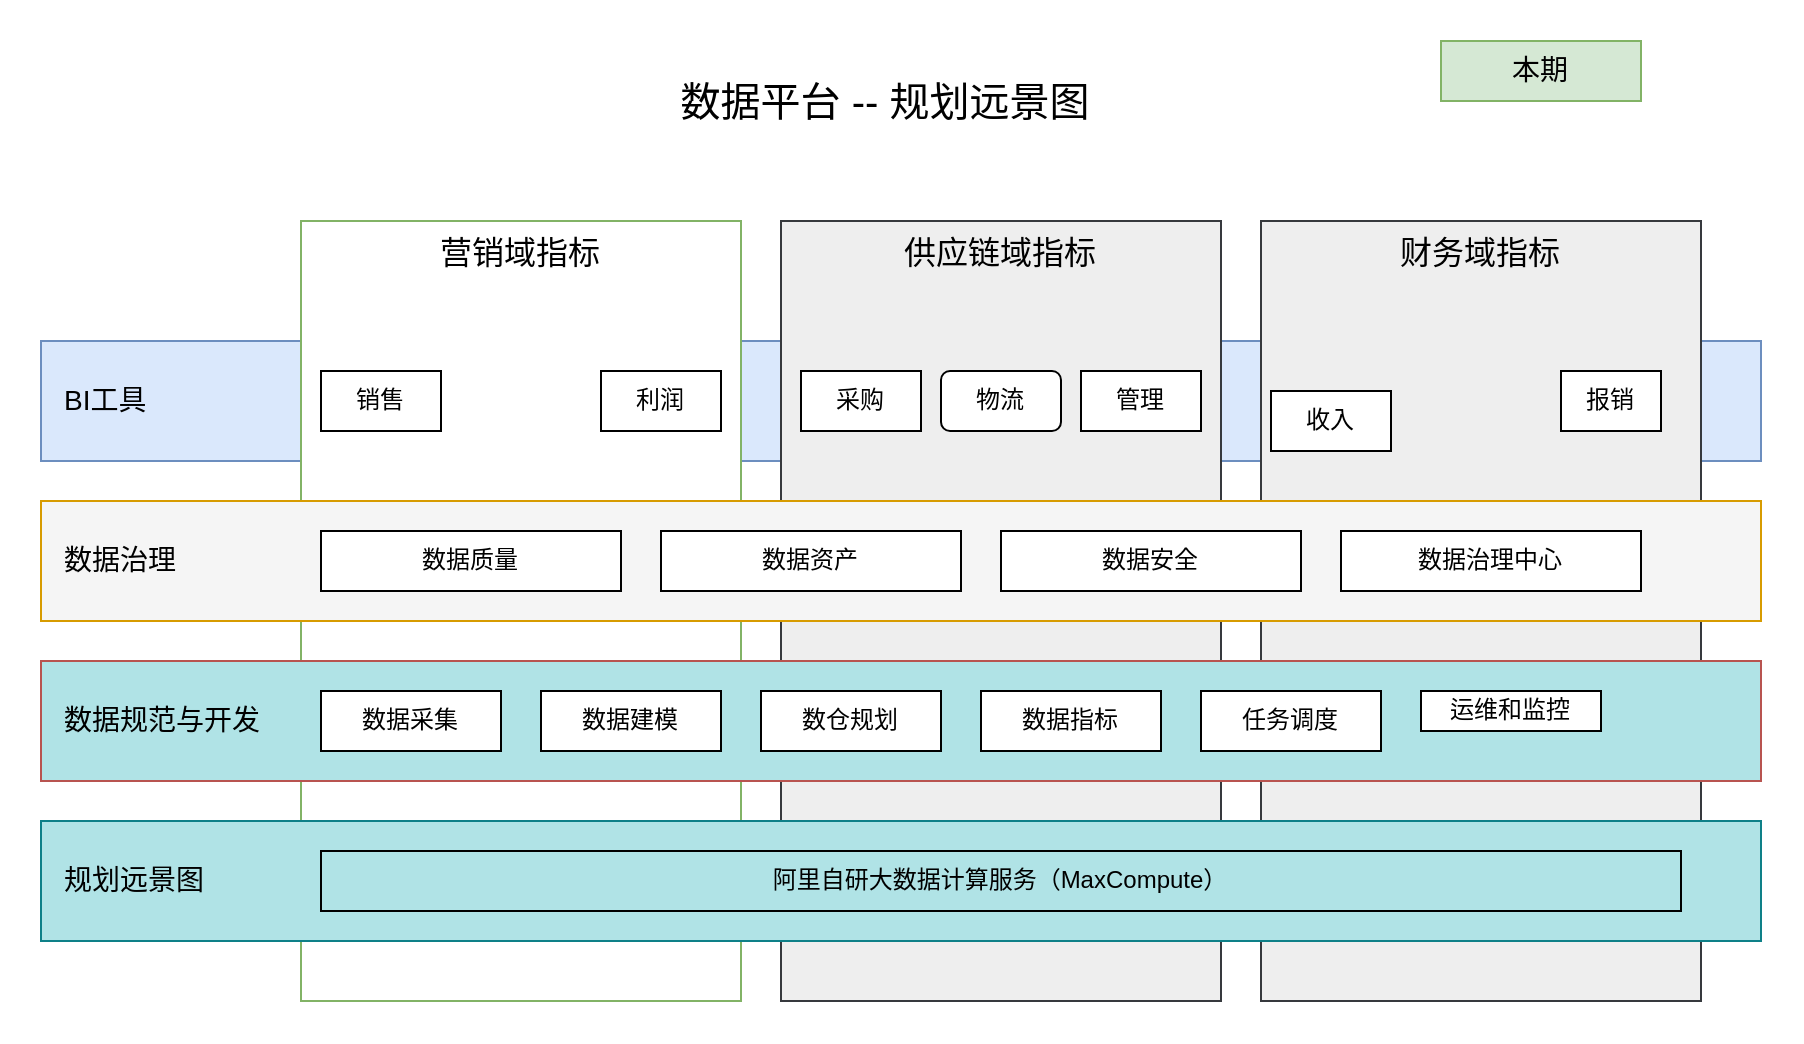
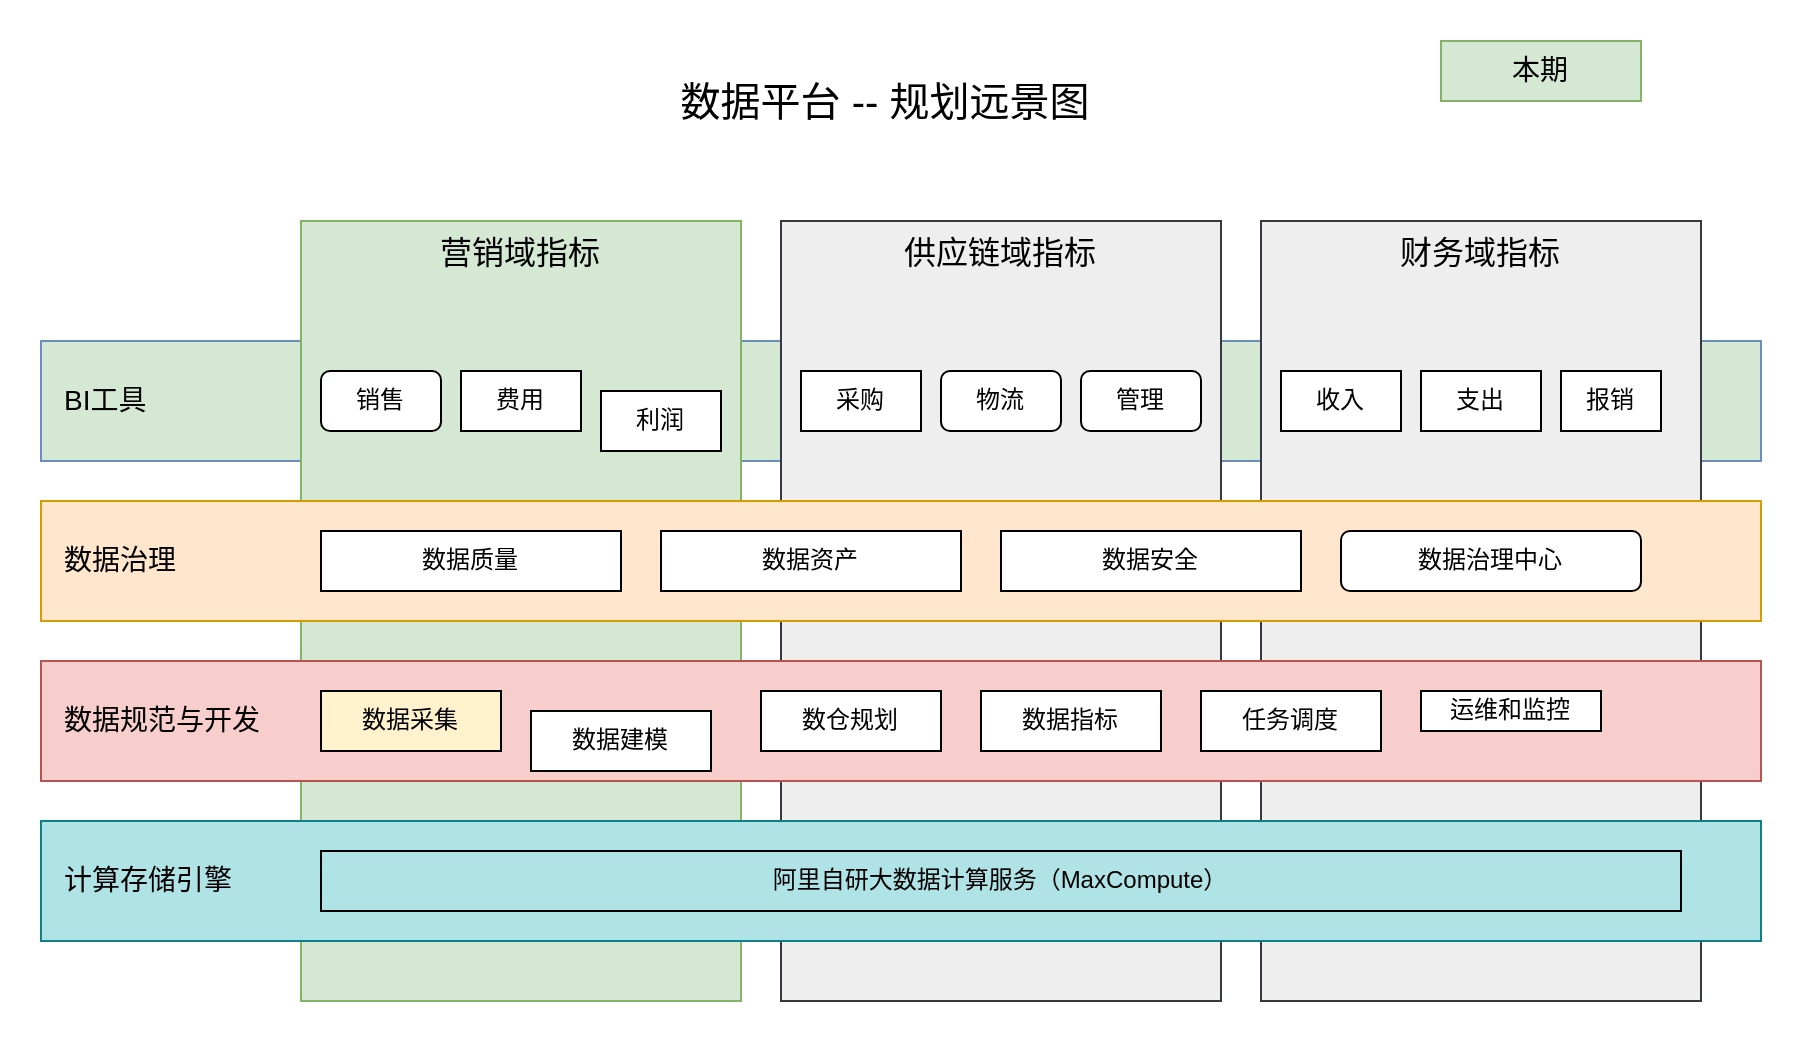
(521, 254) -> (521, 254)
(109, 401) -> (109, 401)
(381, 401) -> (381, 401)
none -> (521, 401)
(661, 401) -> (661, 421)
(1141, 401) -> (1141, 401)
none -> (1481, 401)
(1331, 421) -> (1341, 401)
(121, 561) -> (121, 561)
(1491, 561) -> (1491, 561)
(163, 721) -> (163, 721)
(411, 721) -> (411, 721)
(631, 721) -> (621, 741)
(135, 881) -> (149, 881)
